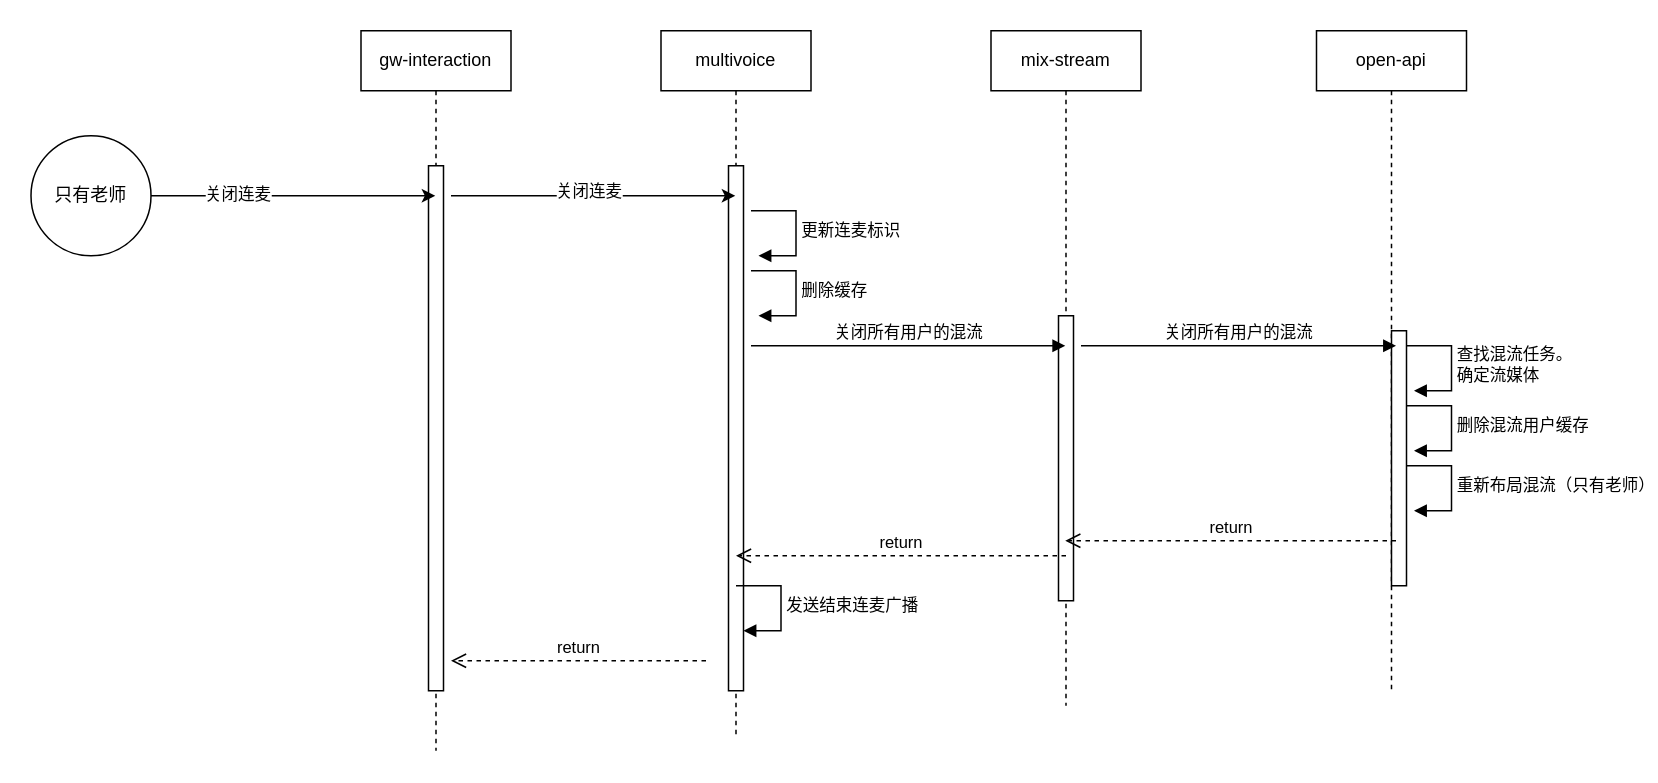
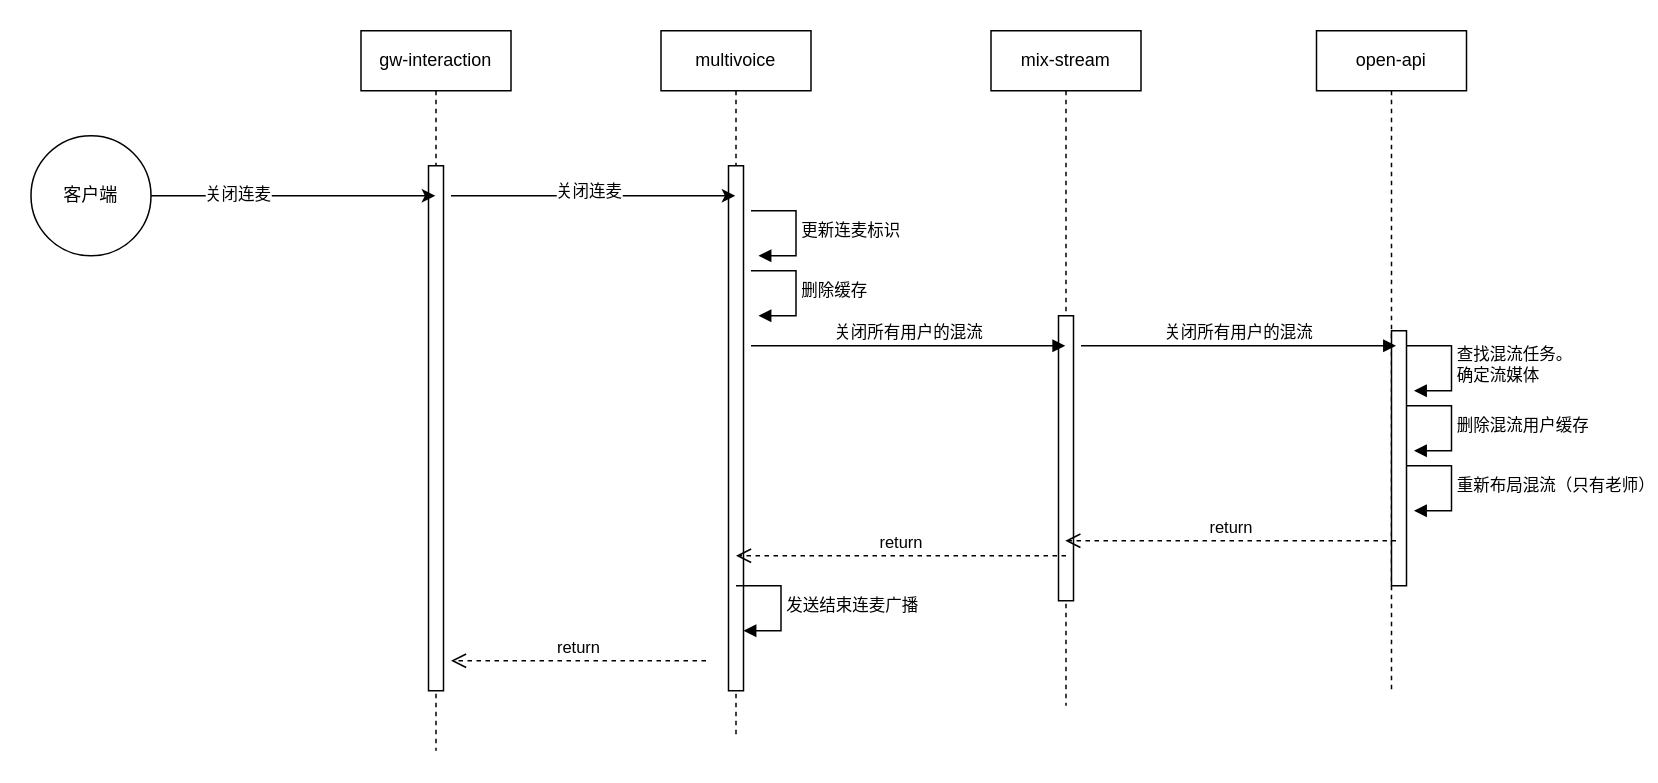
(91, 196) -> (91, 196)
